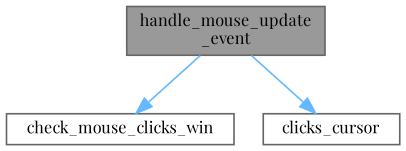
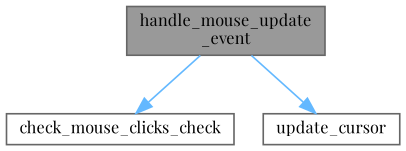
(120, 129) -> (120, 129)
(332, 129) -> (332, 129)
